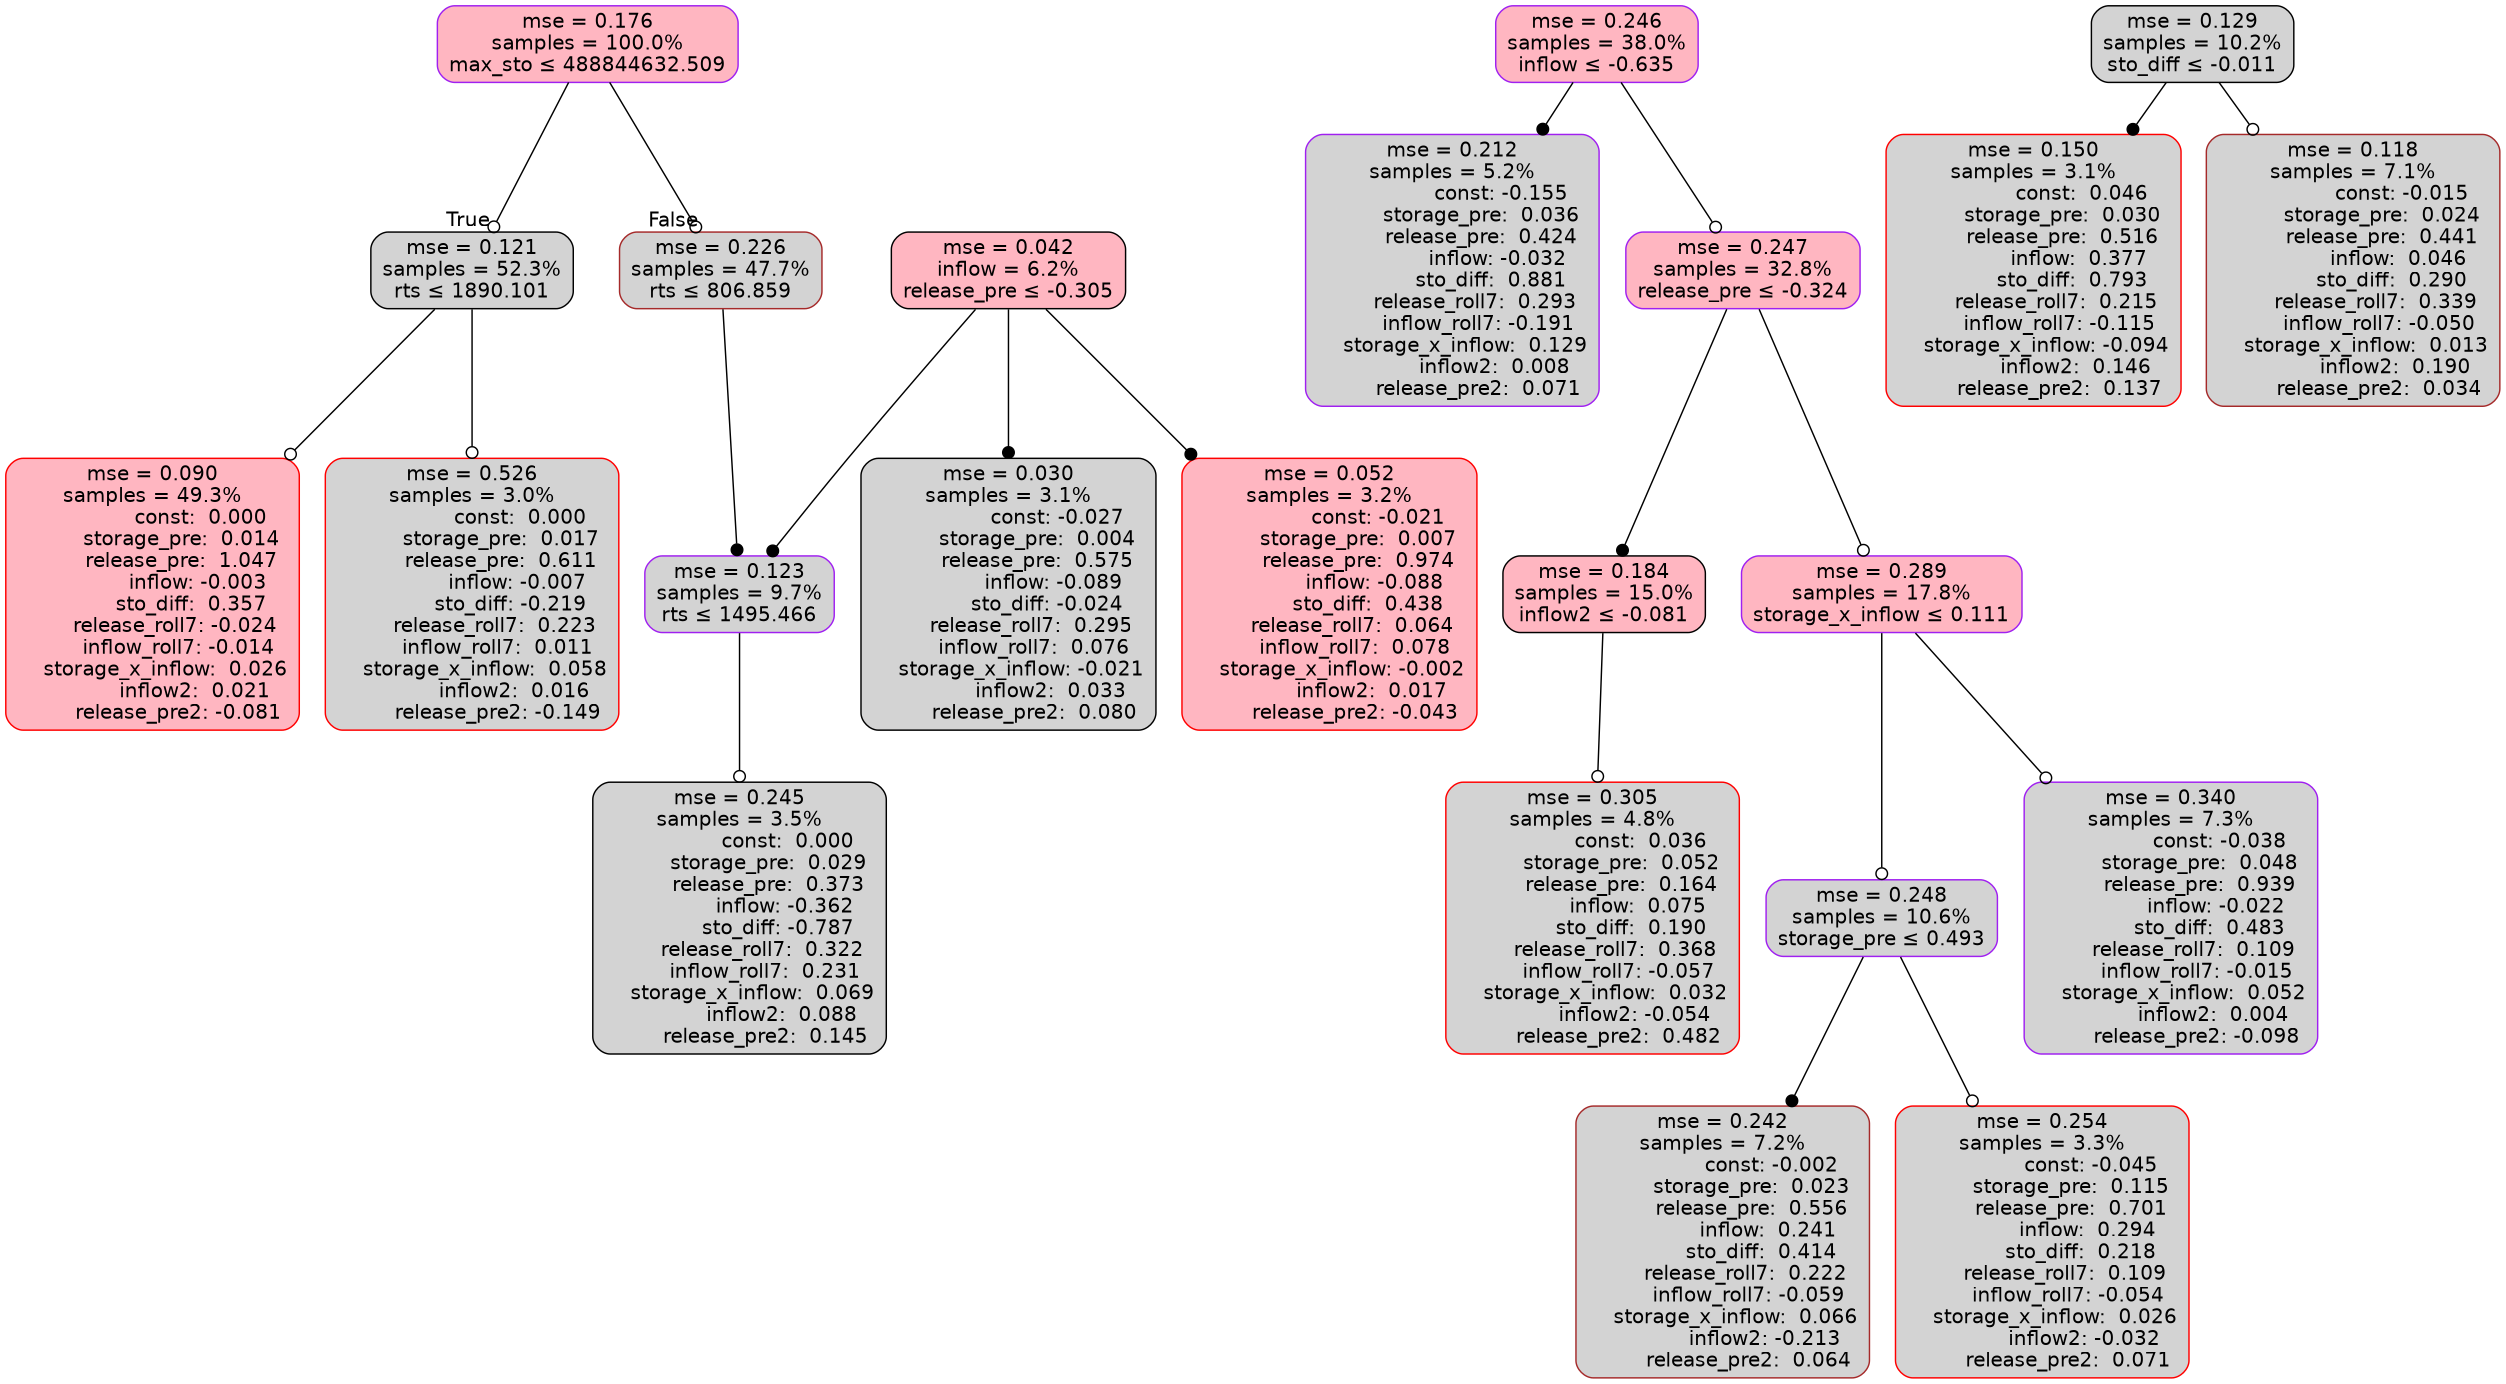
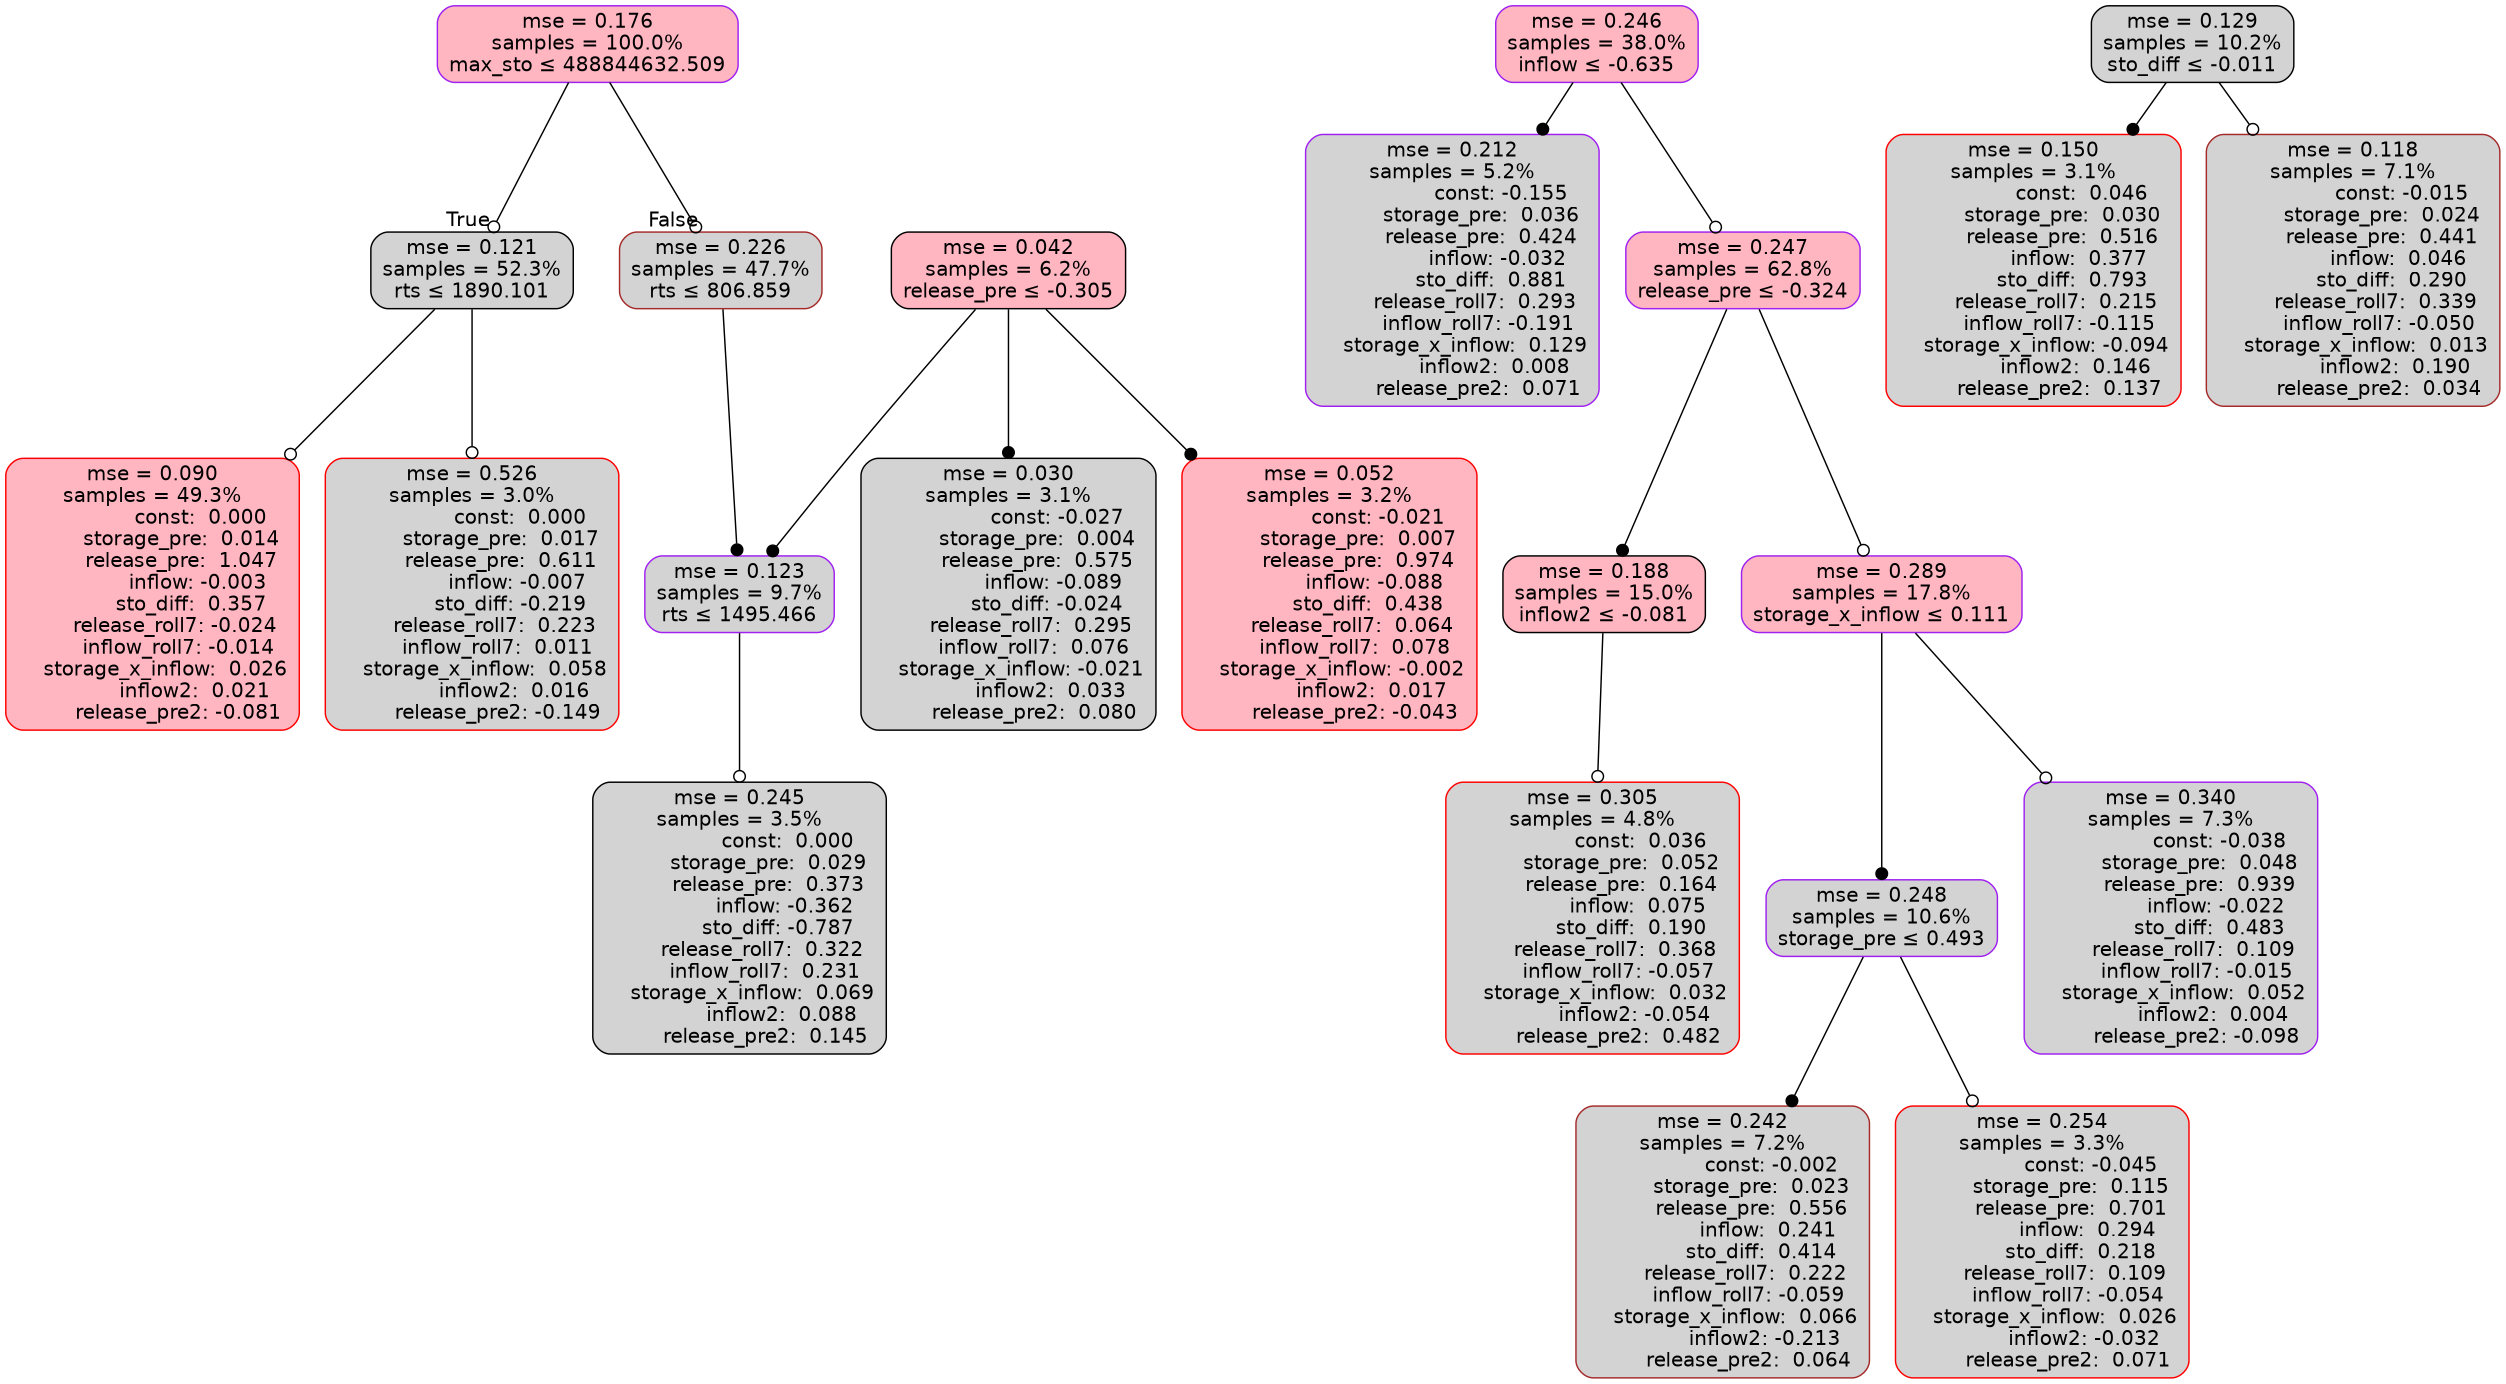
(1008, 270) -> (1008, 270)
(1743, 270) -> (1743, 270)
(1604, 594) -> (1604, 594)
(1882, 750) -> (1882, 750)
